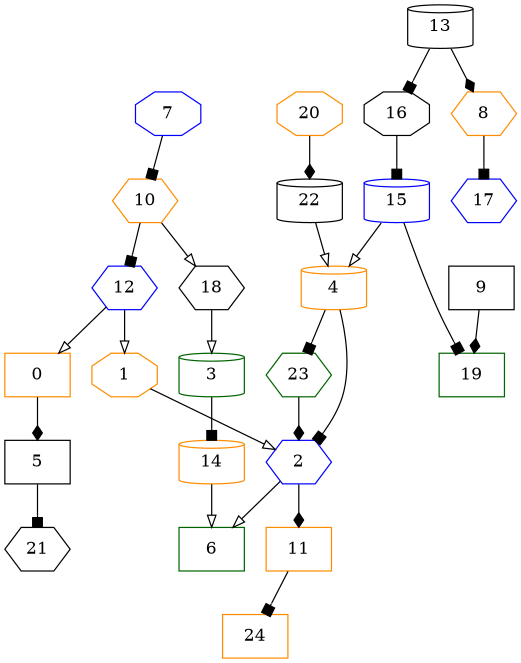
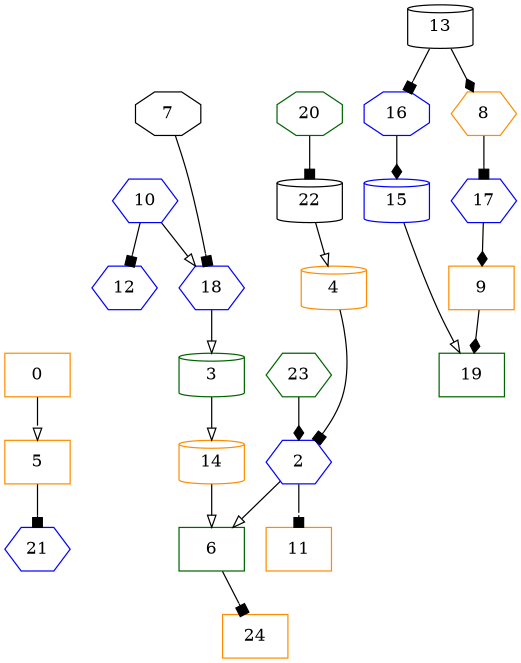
(168, 114) -> (168, 114)
(310, 114) -> (310, 114)
(397, 114) -> (397, 114)
(310, 151) -> (310, 151)
(397, 151) -> (397, 151)
(158, 152) -> (193, 194)
(145, 201) -> (145, 201)
none -> (483, 237)
(369, 240) -> none
(427, 283) -> (427, 283)
(212, 288) -> (212, 288)
(481, 288) -> (481, 288)
(87, 326) -> none
(319, 326) -> none
(125, 375) -> none
(212, 410) -> (212, 413)
(38, 411) -> (38, 411)
(38, 462) -> (38, 462)
(299, 499) -> (299, 499)
(38, 549) -> (38, 549)
(280, 587) -> (231, 587)
